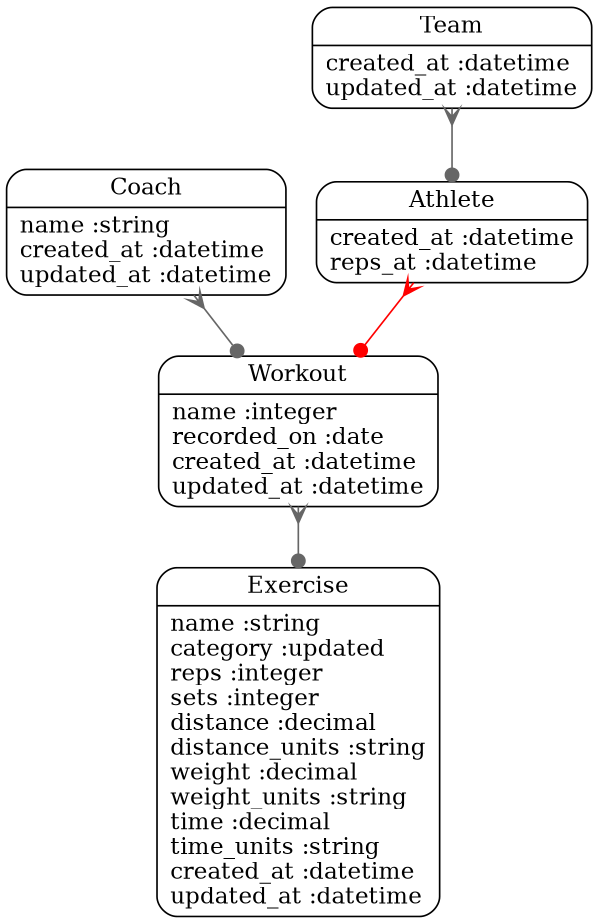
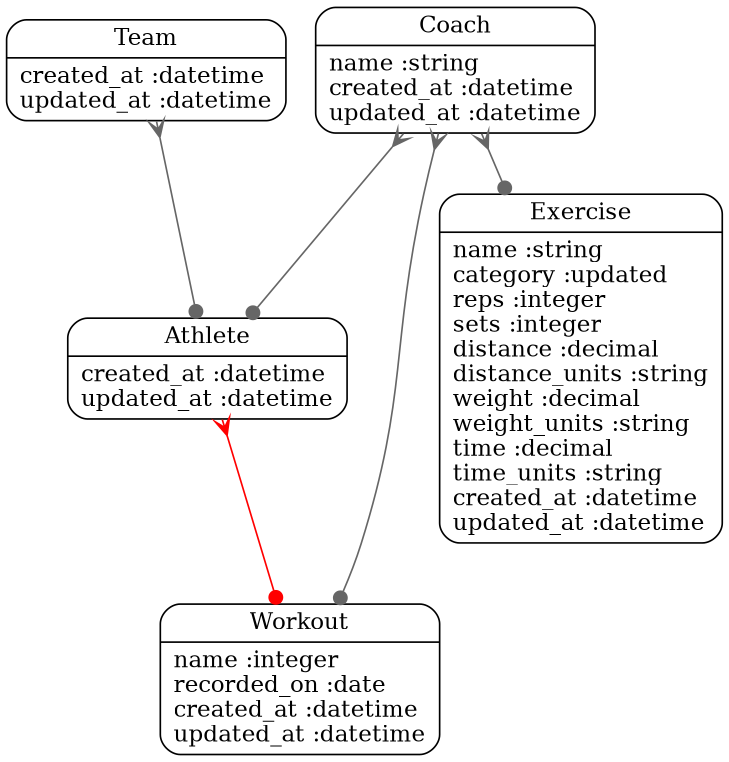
none -> (325, 227)
(434, 263) -> (207, 399)
(298, 539) -> (495, 165)
